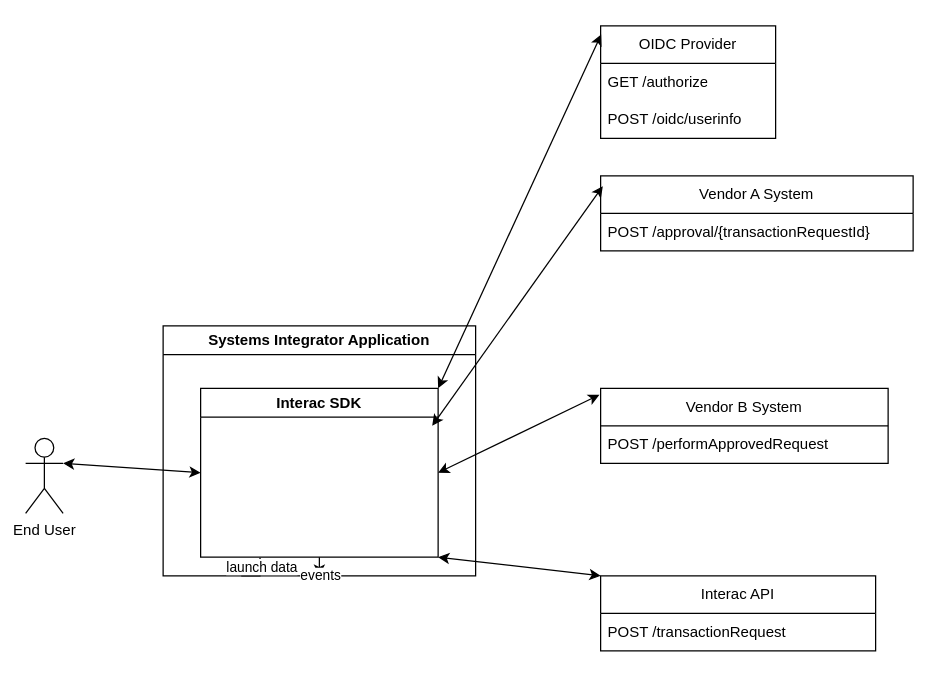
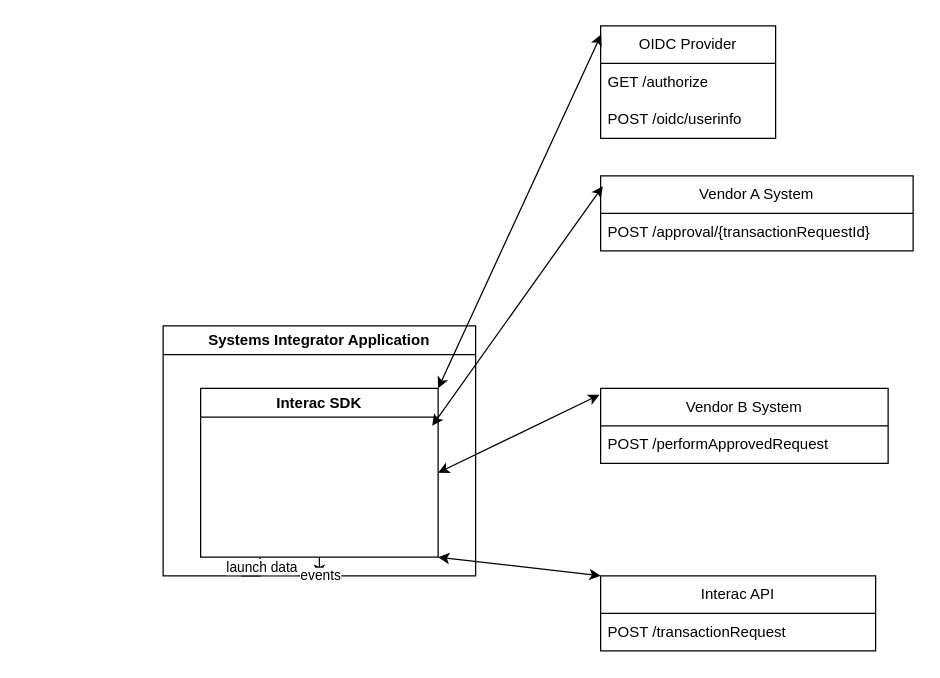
(131, 468) -> none
(44, 476) -> none
